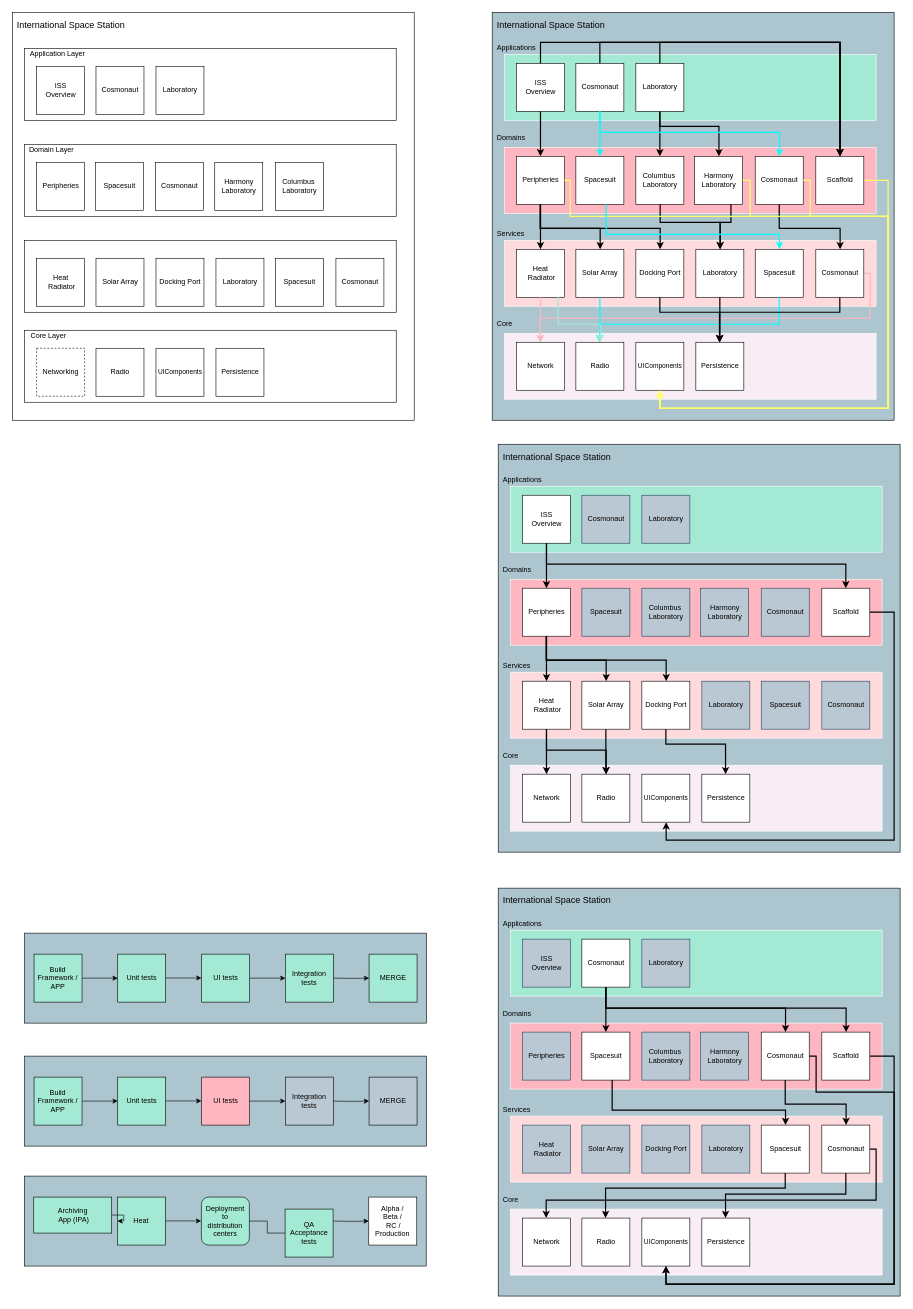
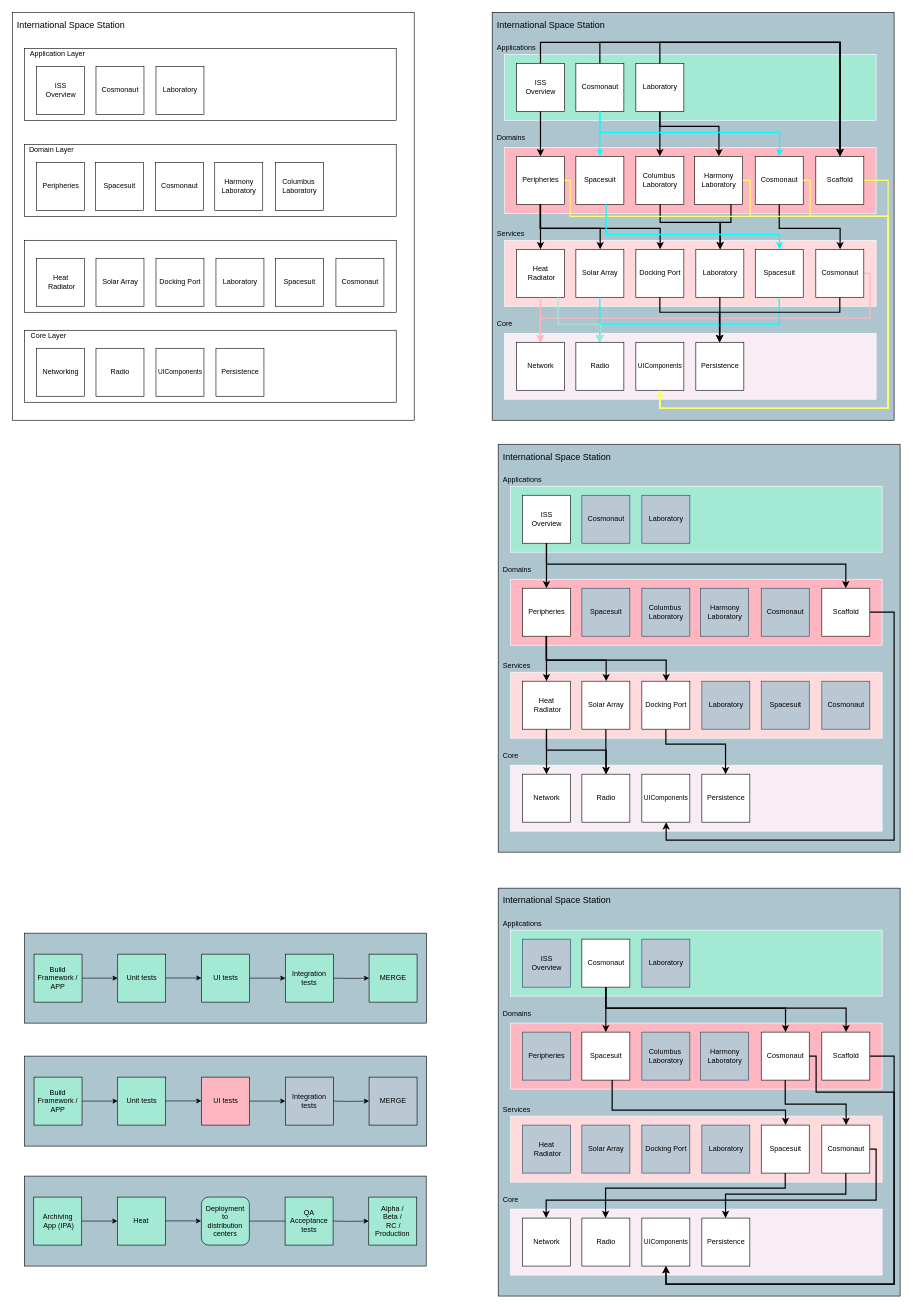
(61, 372) -> (61, 372)
(73, 1215) -> (58, 1221)
(393, 1221) -> (393, 1221)
(309, 1233) -> (309, 1221)
